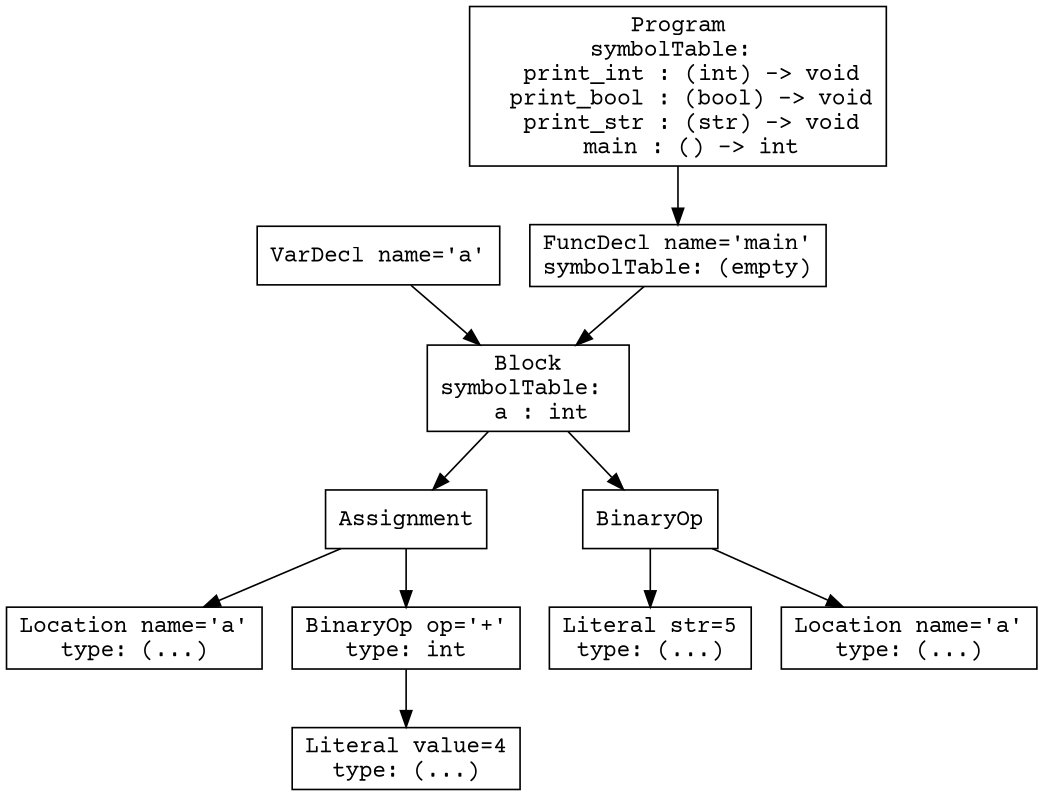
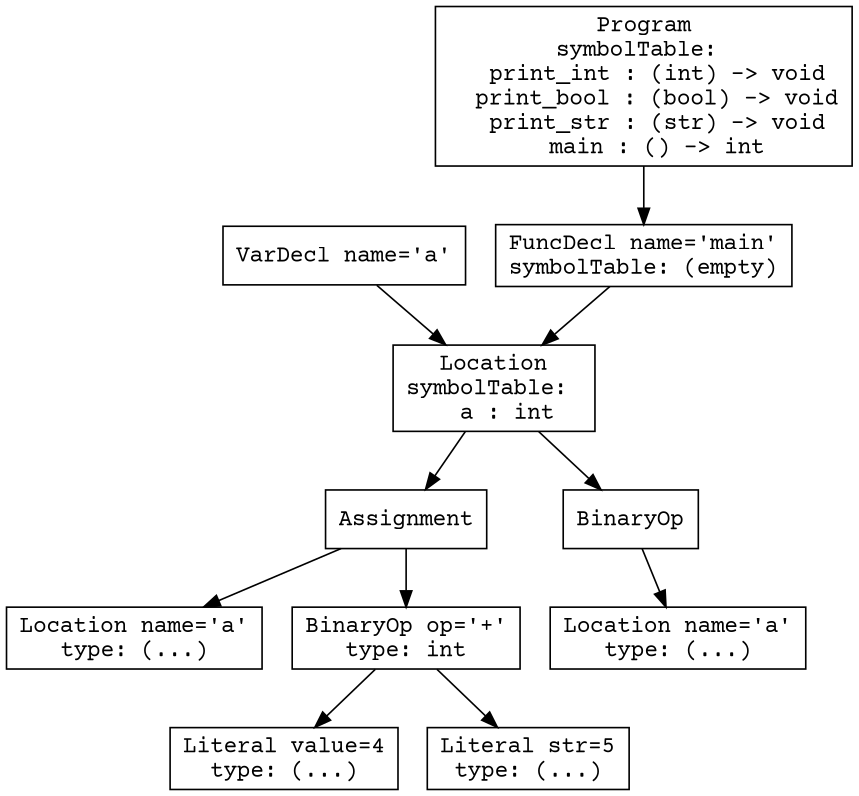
(528, 388) -> (494, 388)
(650, 570) -> (461, 693)
